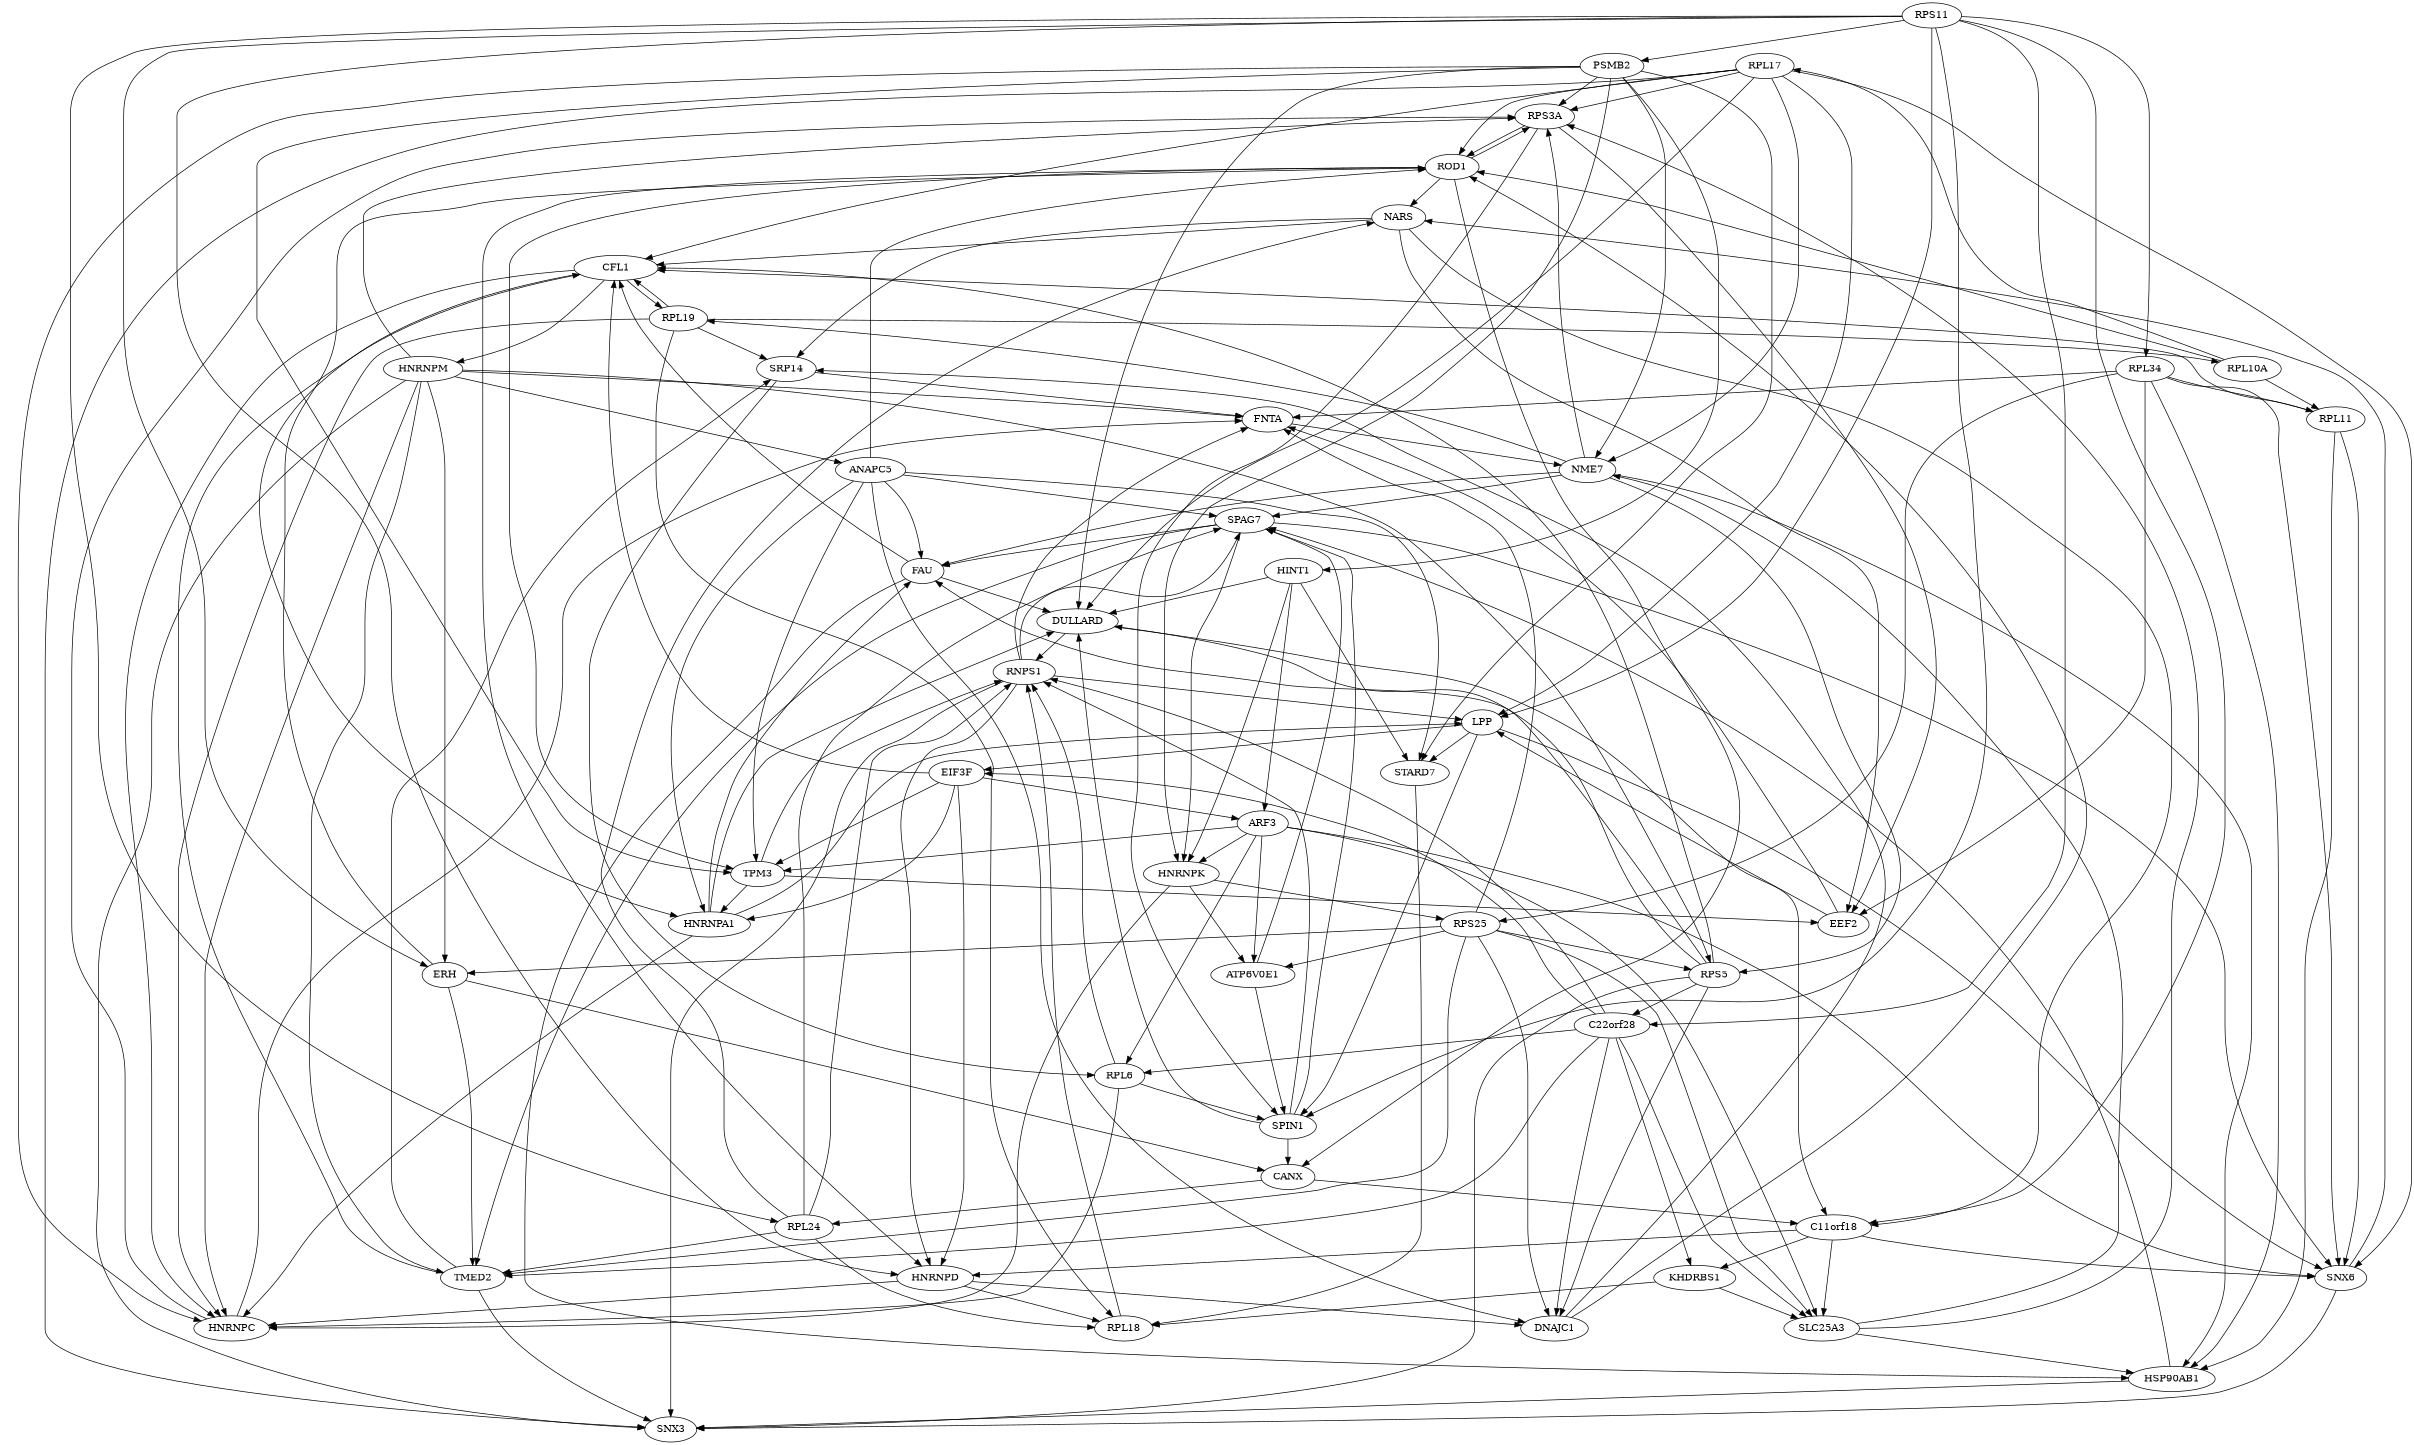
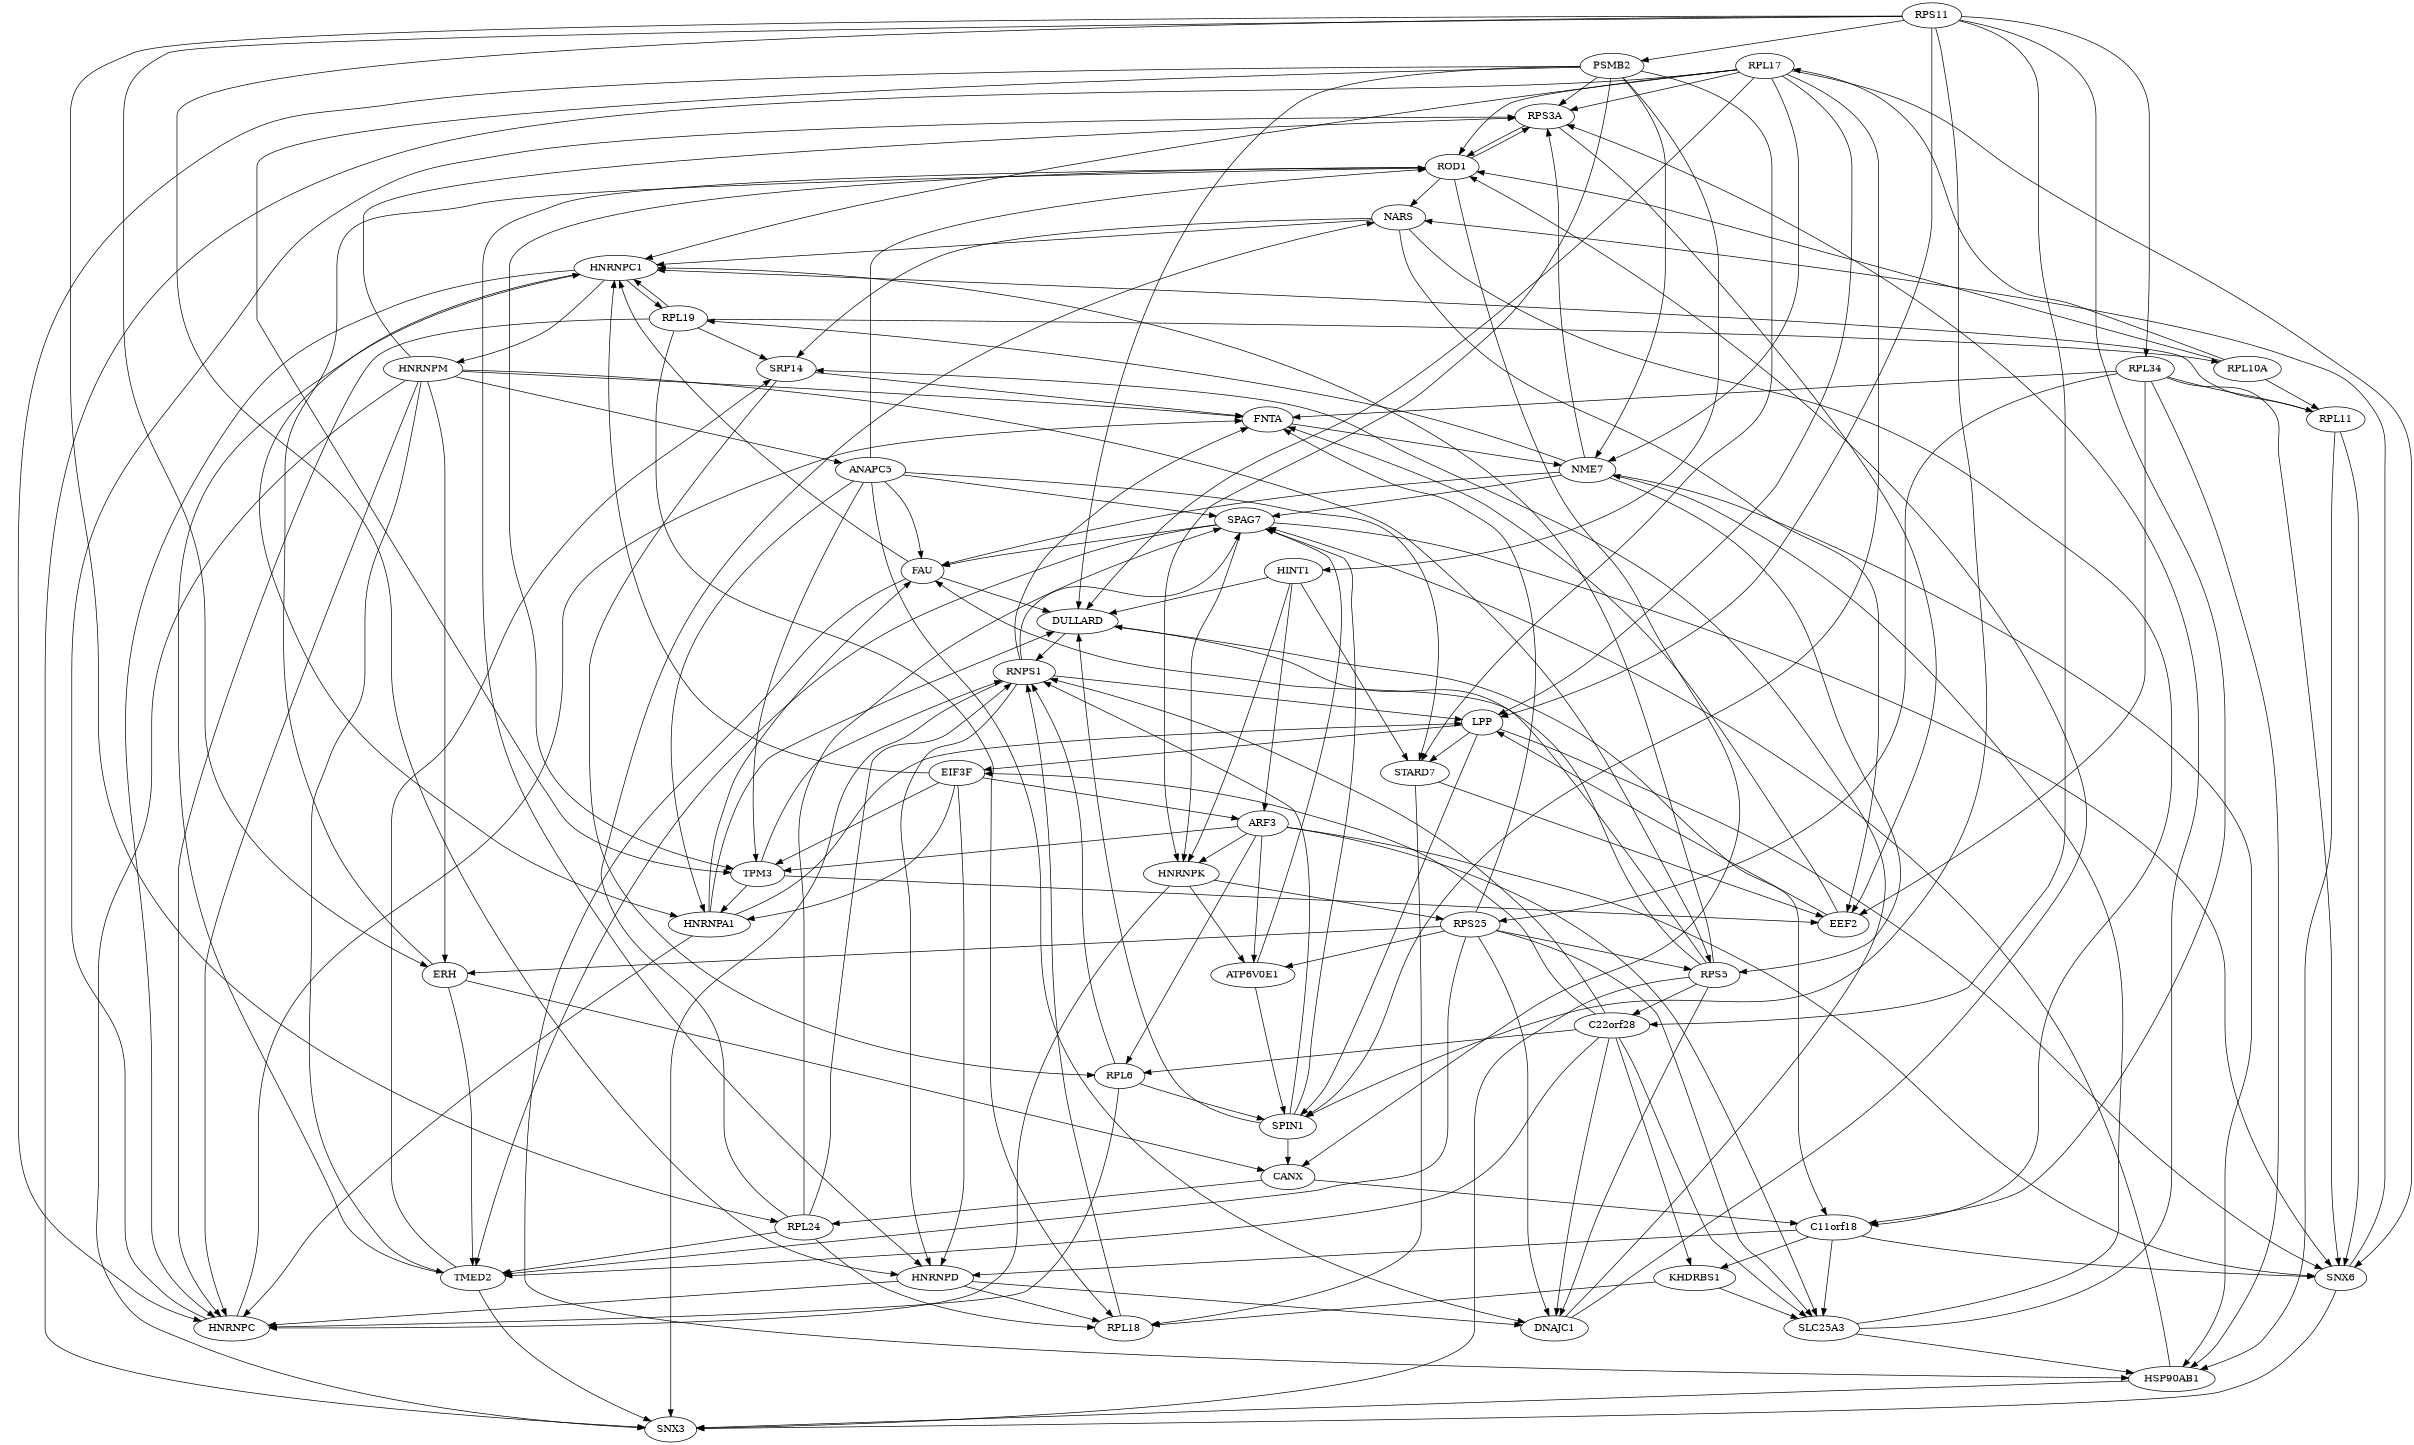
(616, 268) -> (616, 268)
(1148, 561) -> (1786, 670)
none -> (1637, 852)
